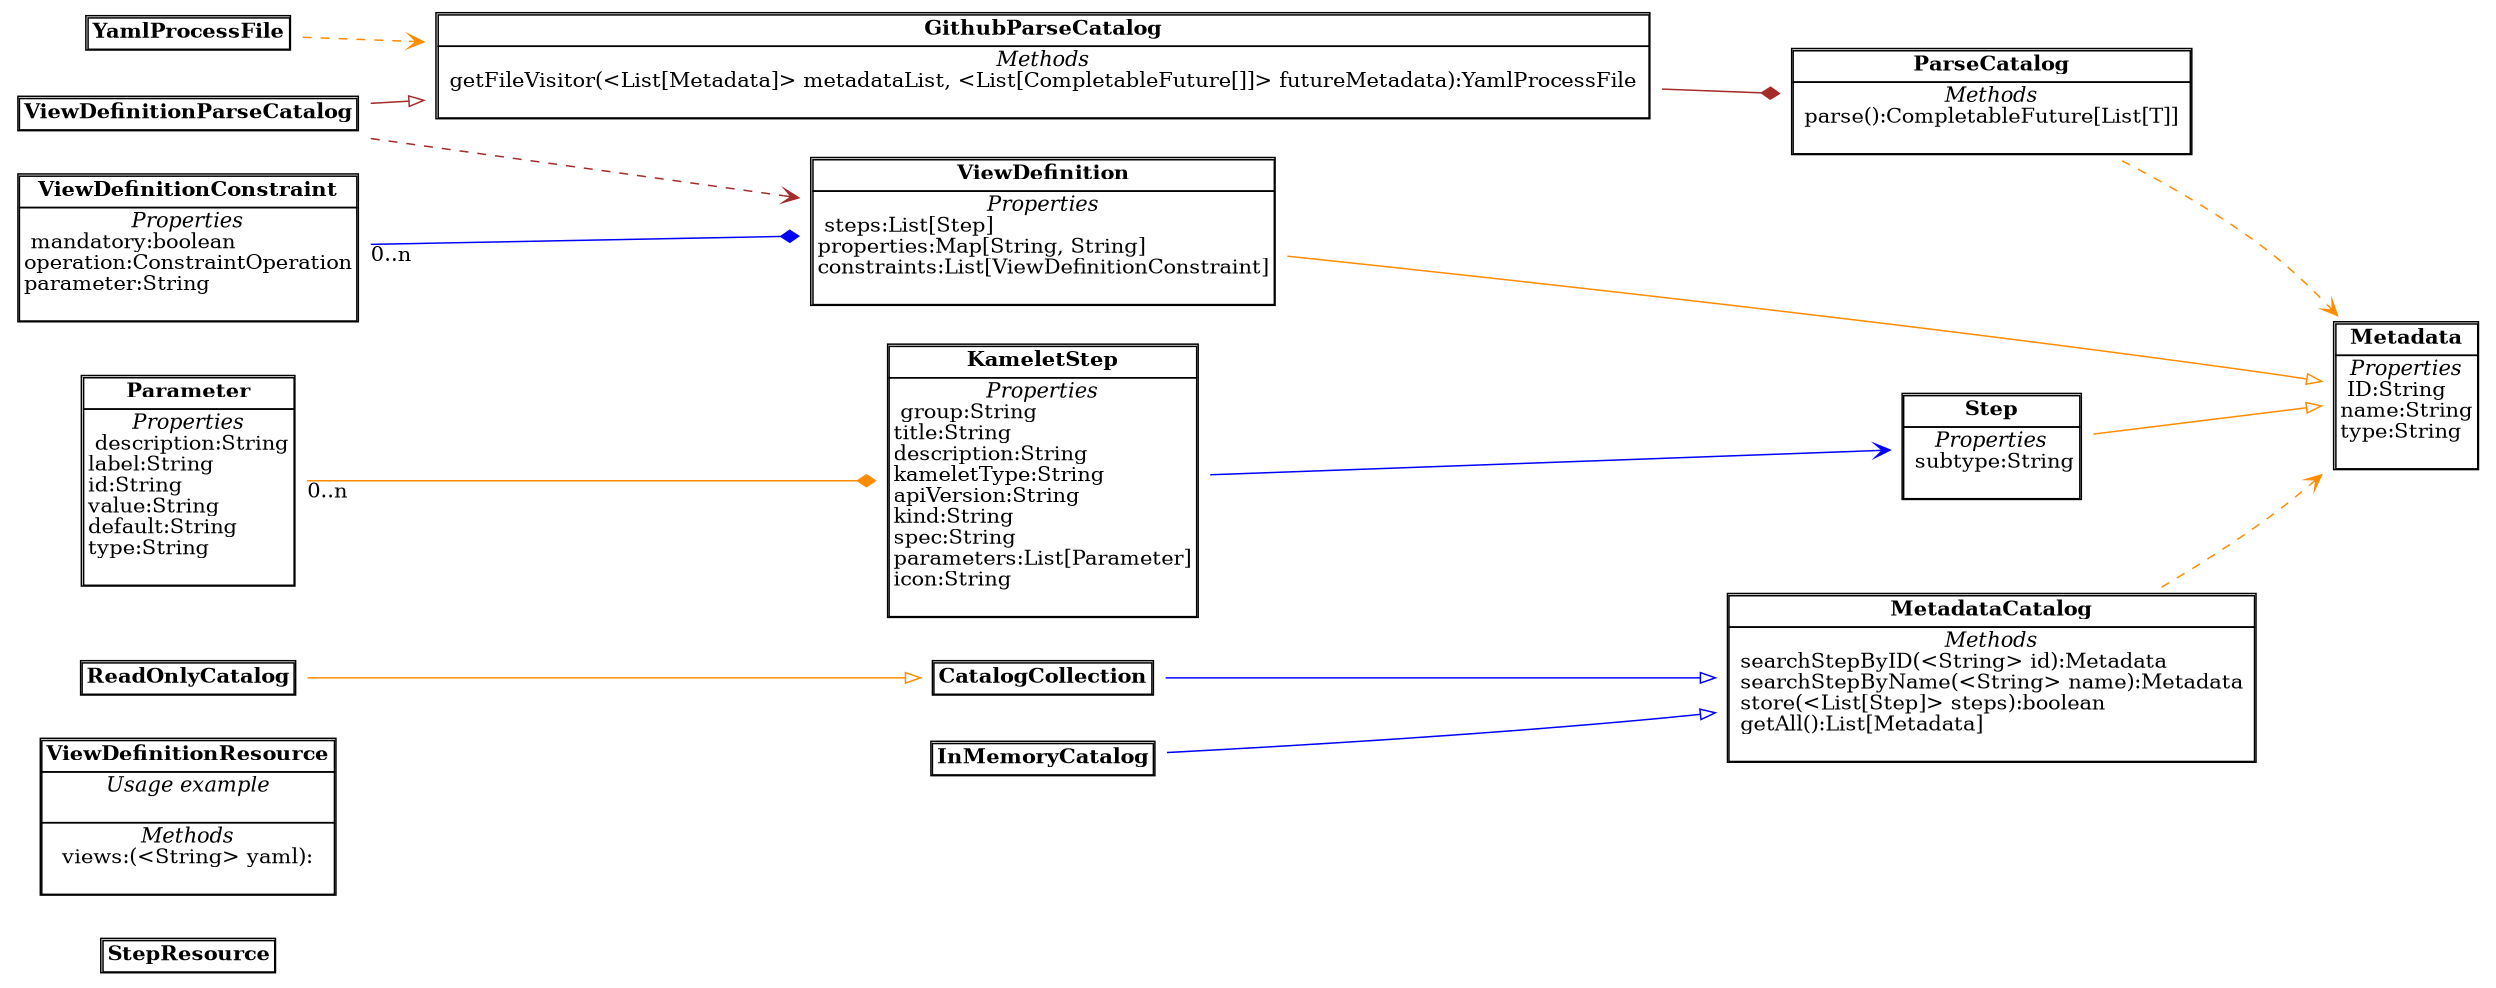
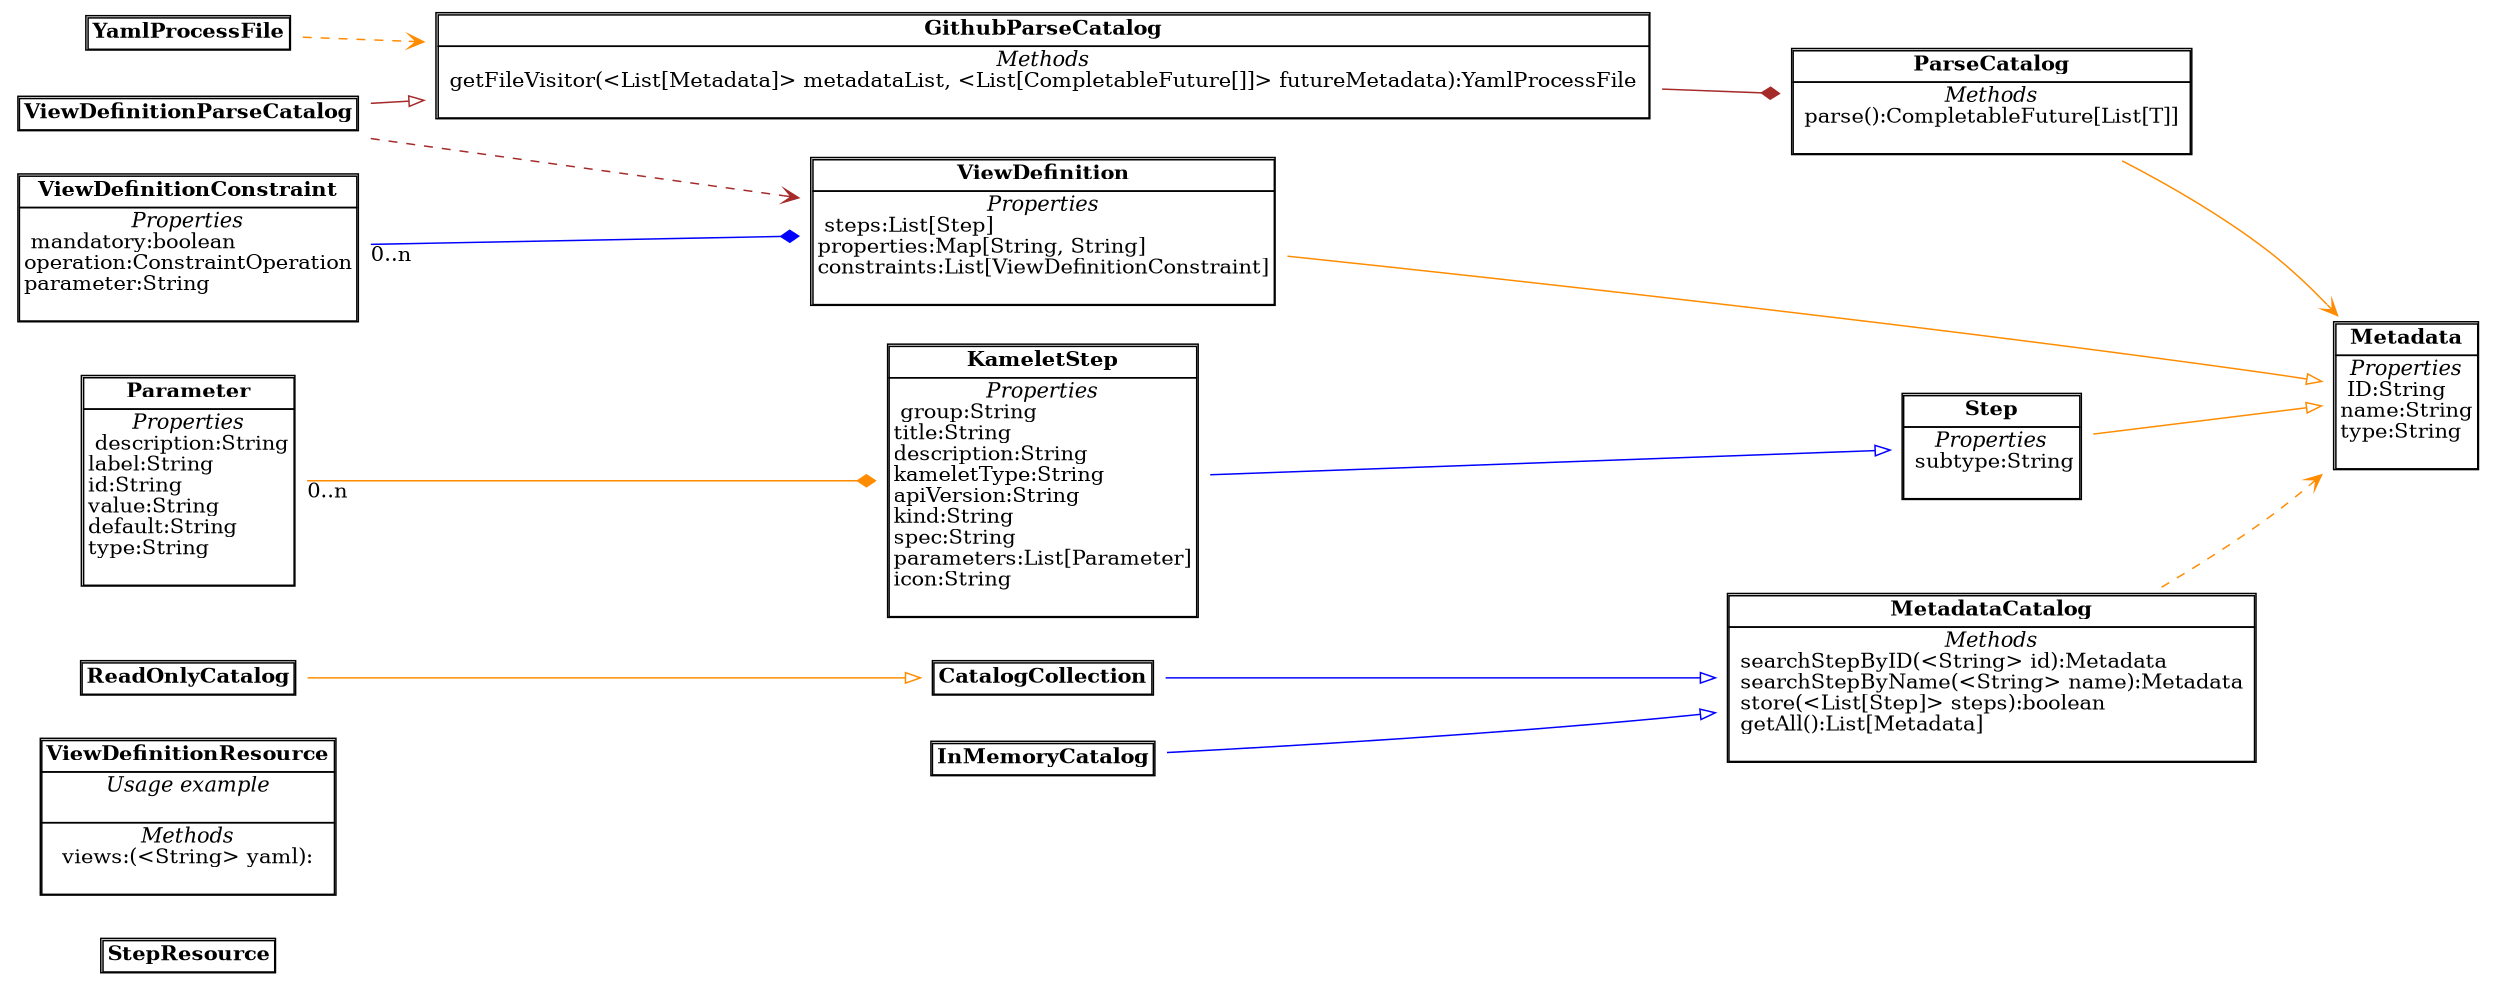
(2231, 224) -> (2231, 224)
(1543, 463) -> (1543, 463)
